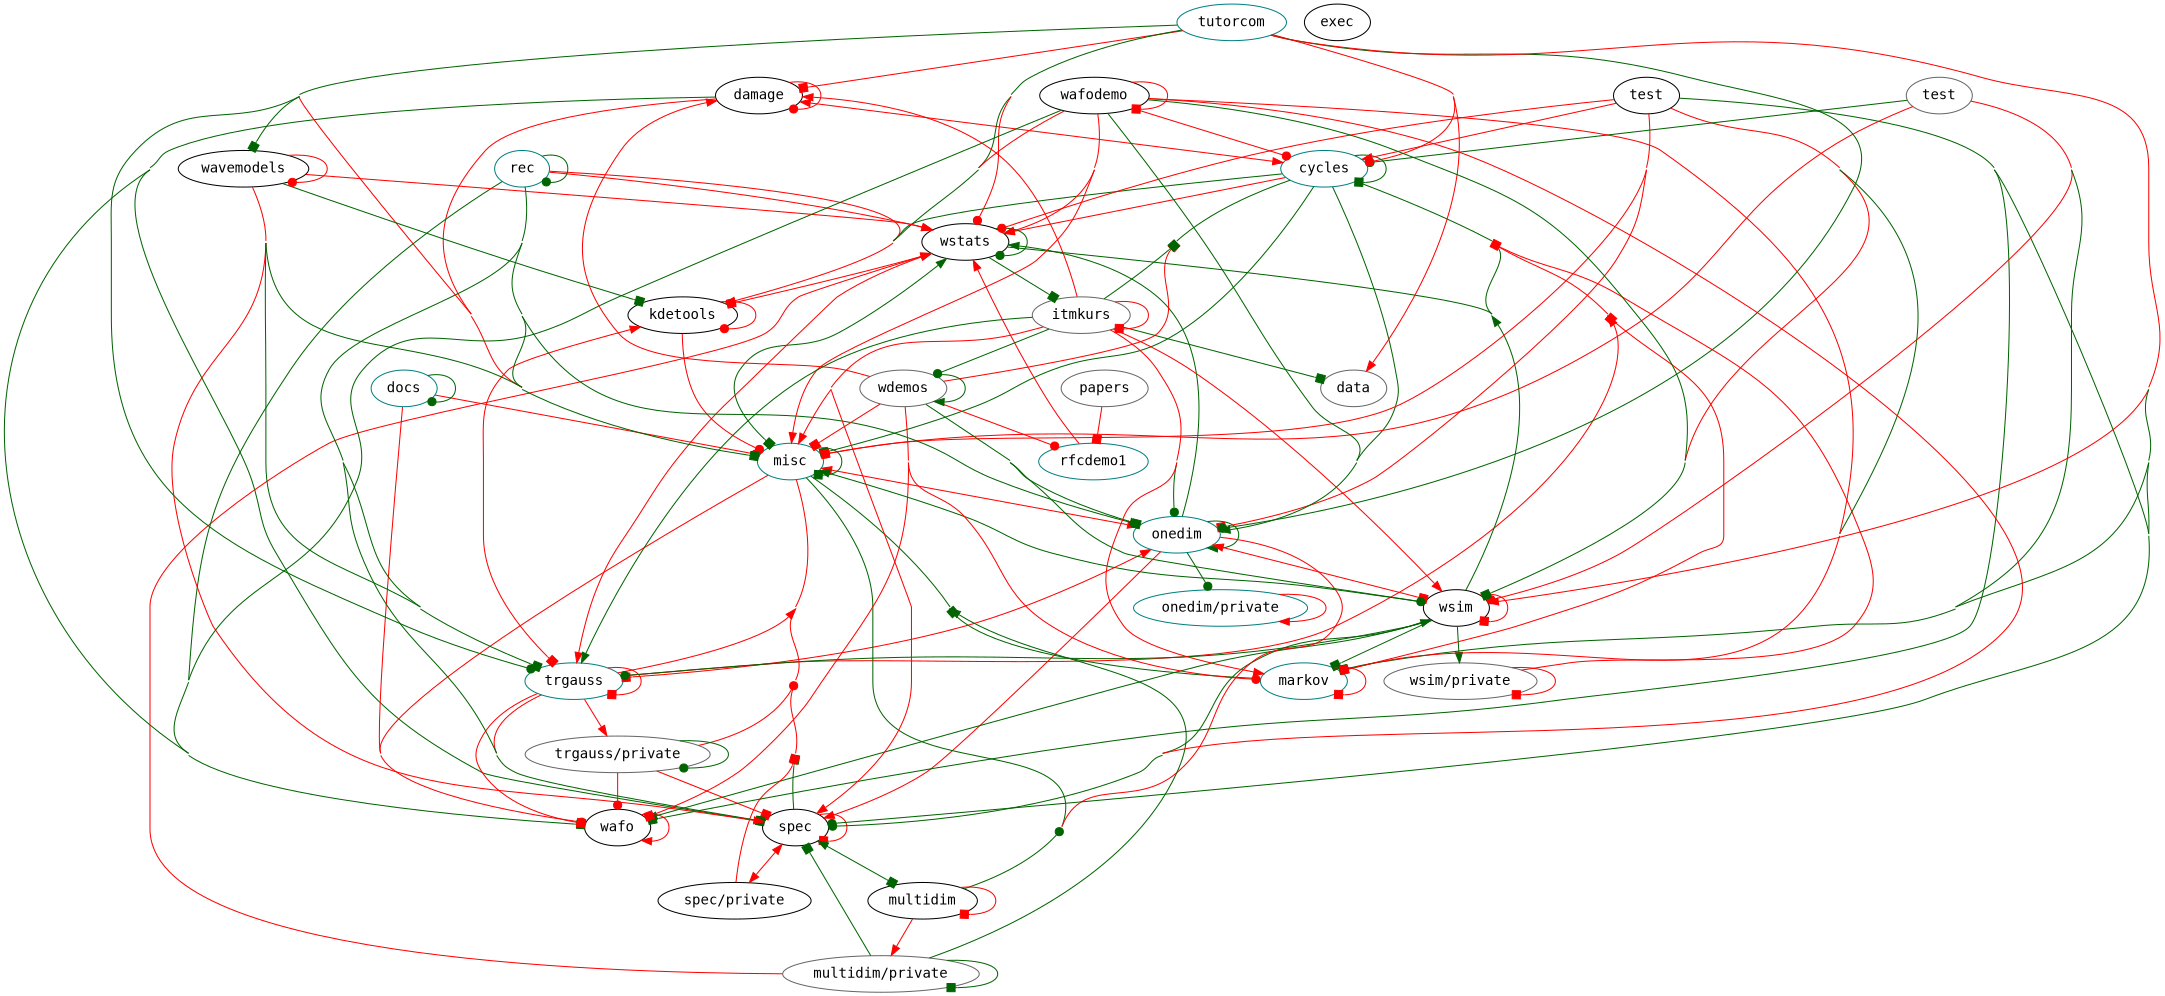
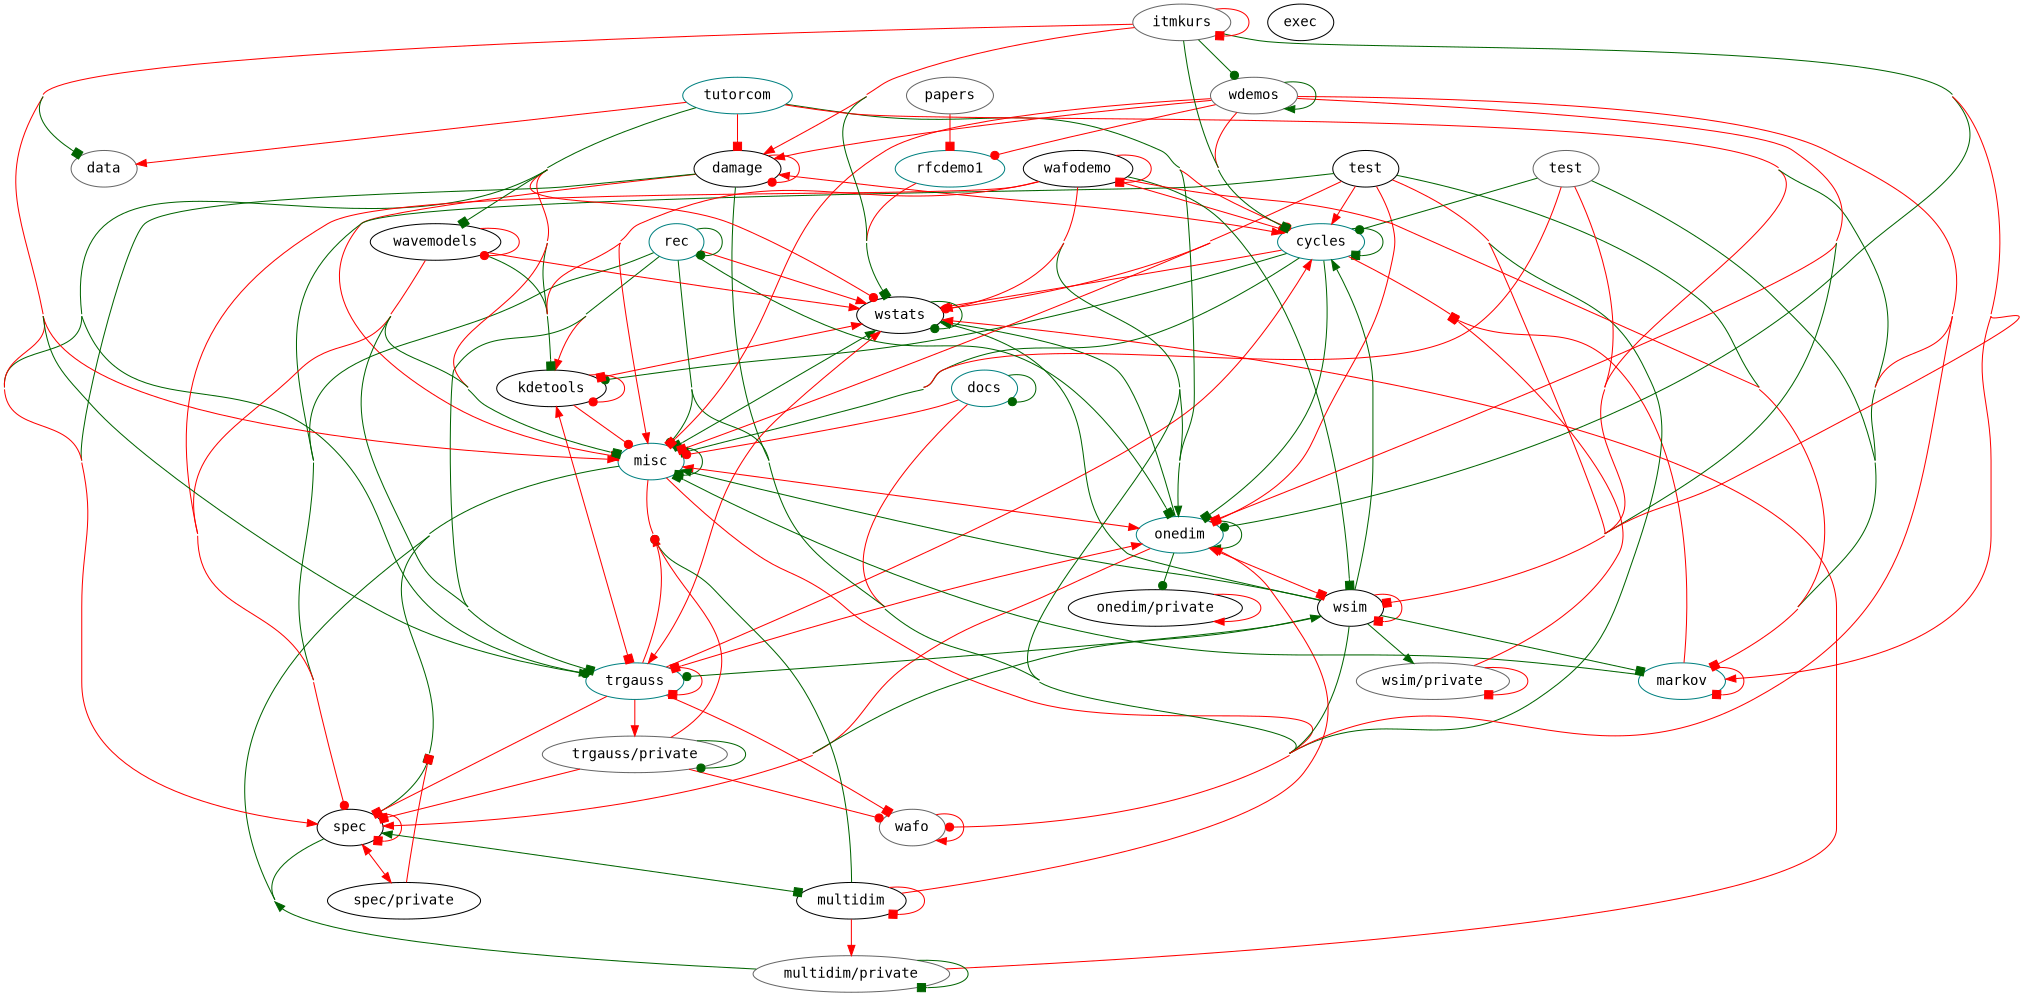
(1021, 277) -> (850, 165)
(1057, 495) -> (1602, 119)
(1221, 608) -> (1155, 608)
(618, 828) -> (912, 828)
